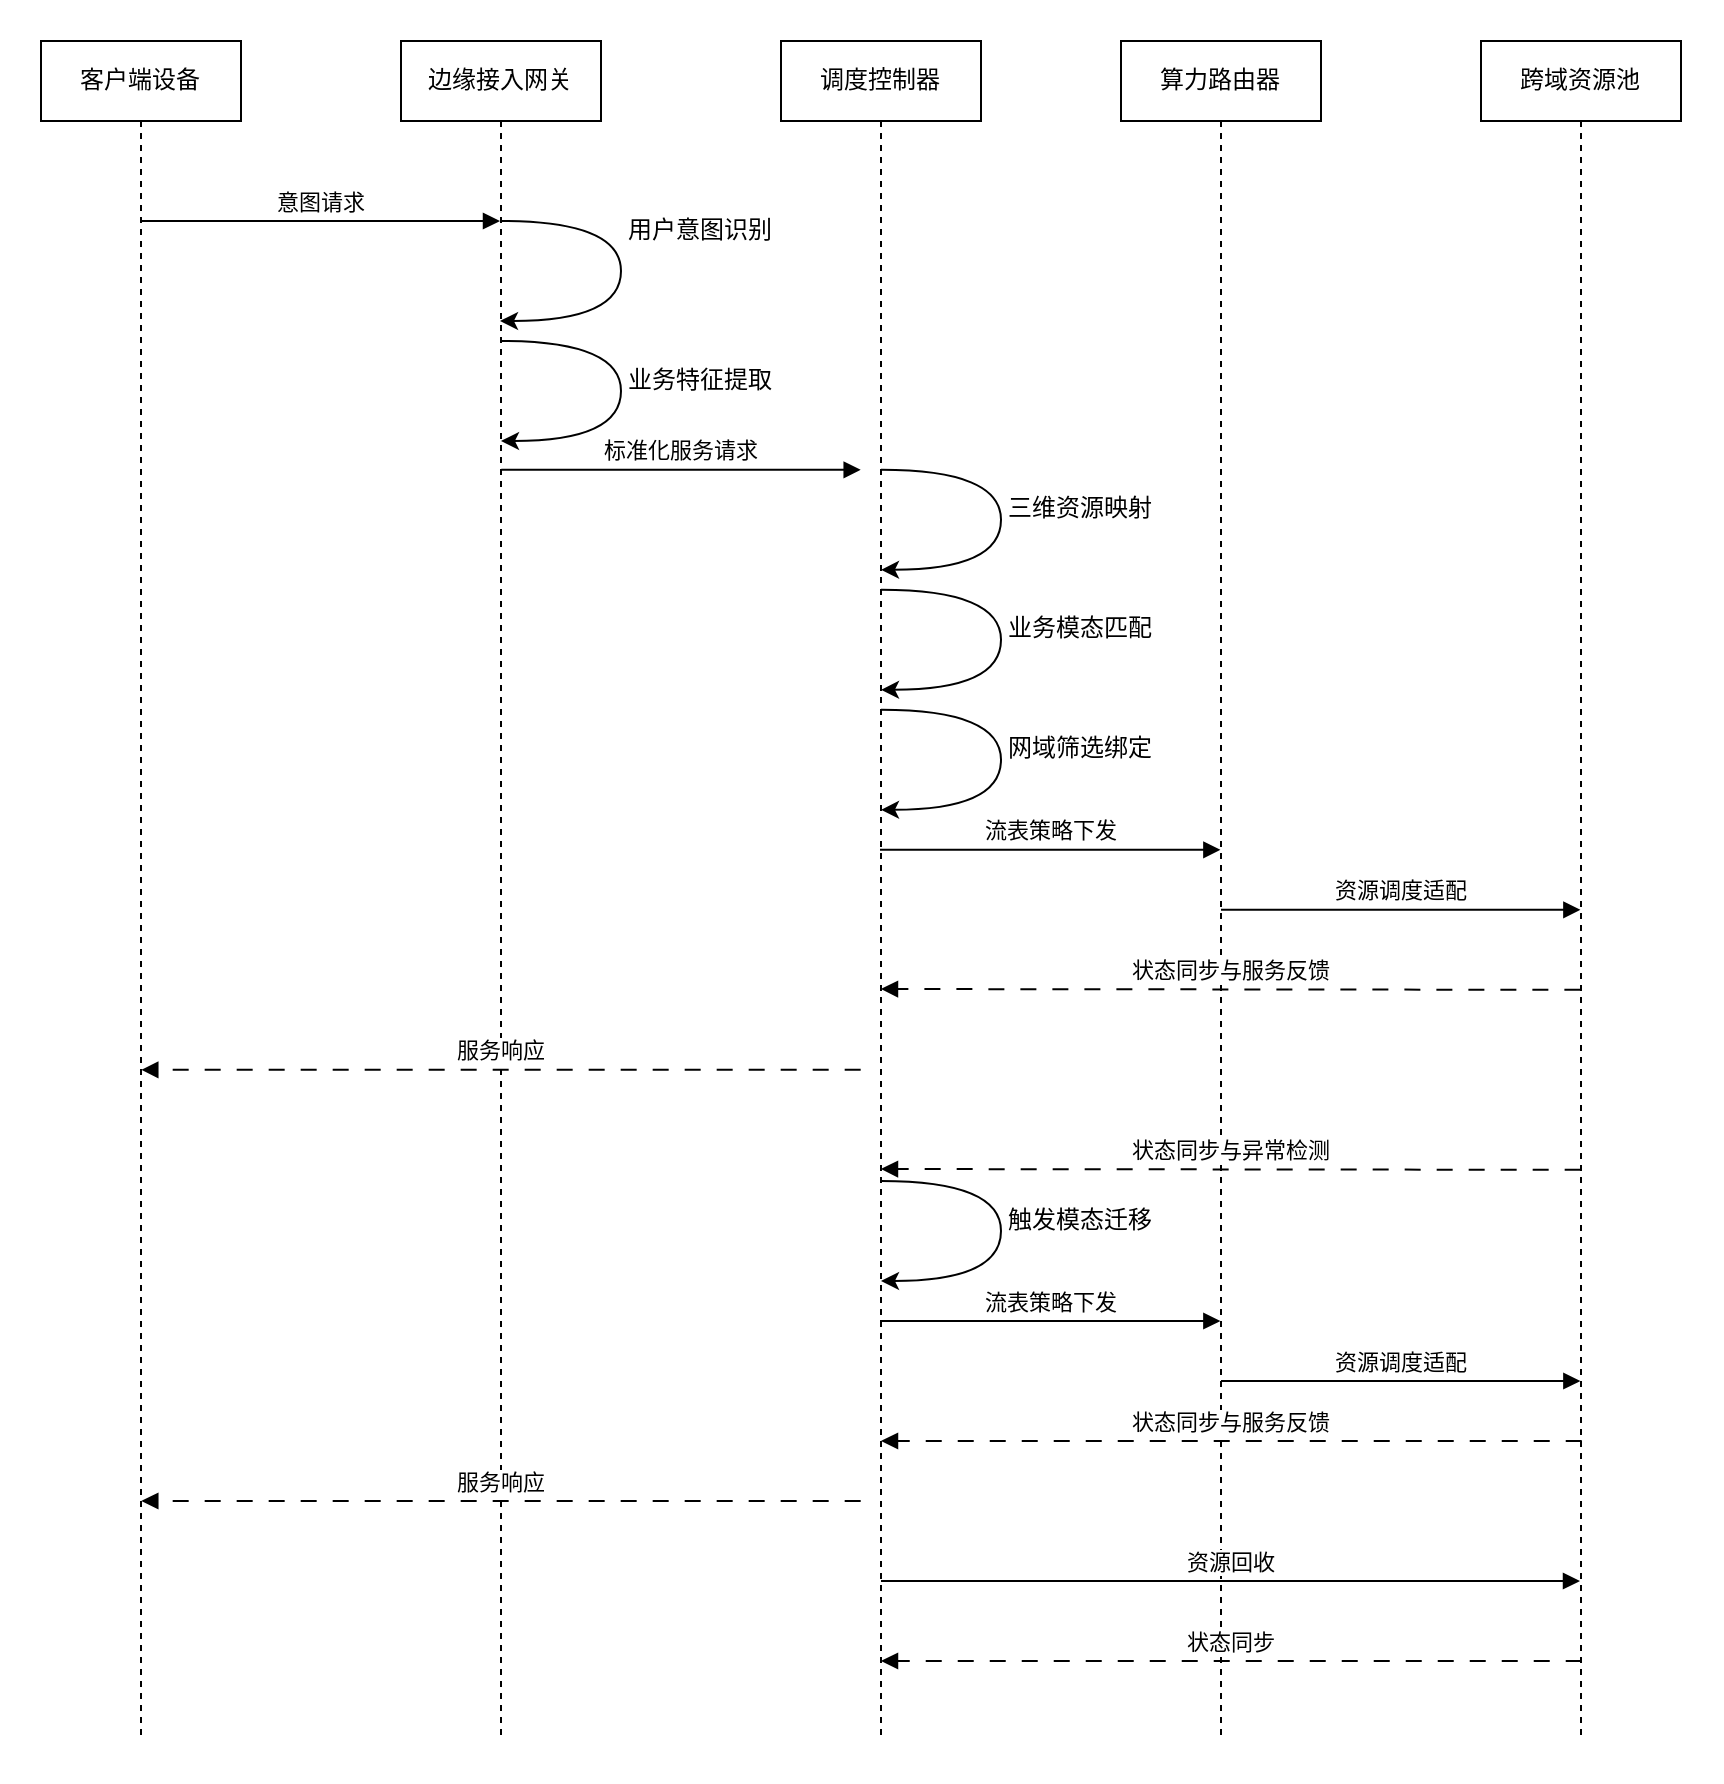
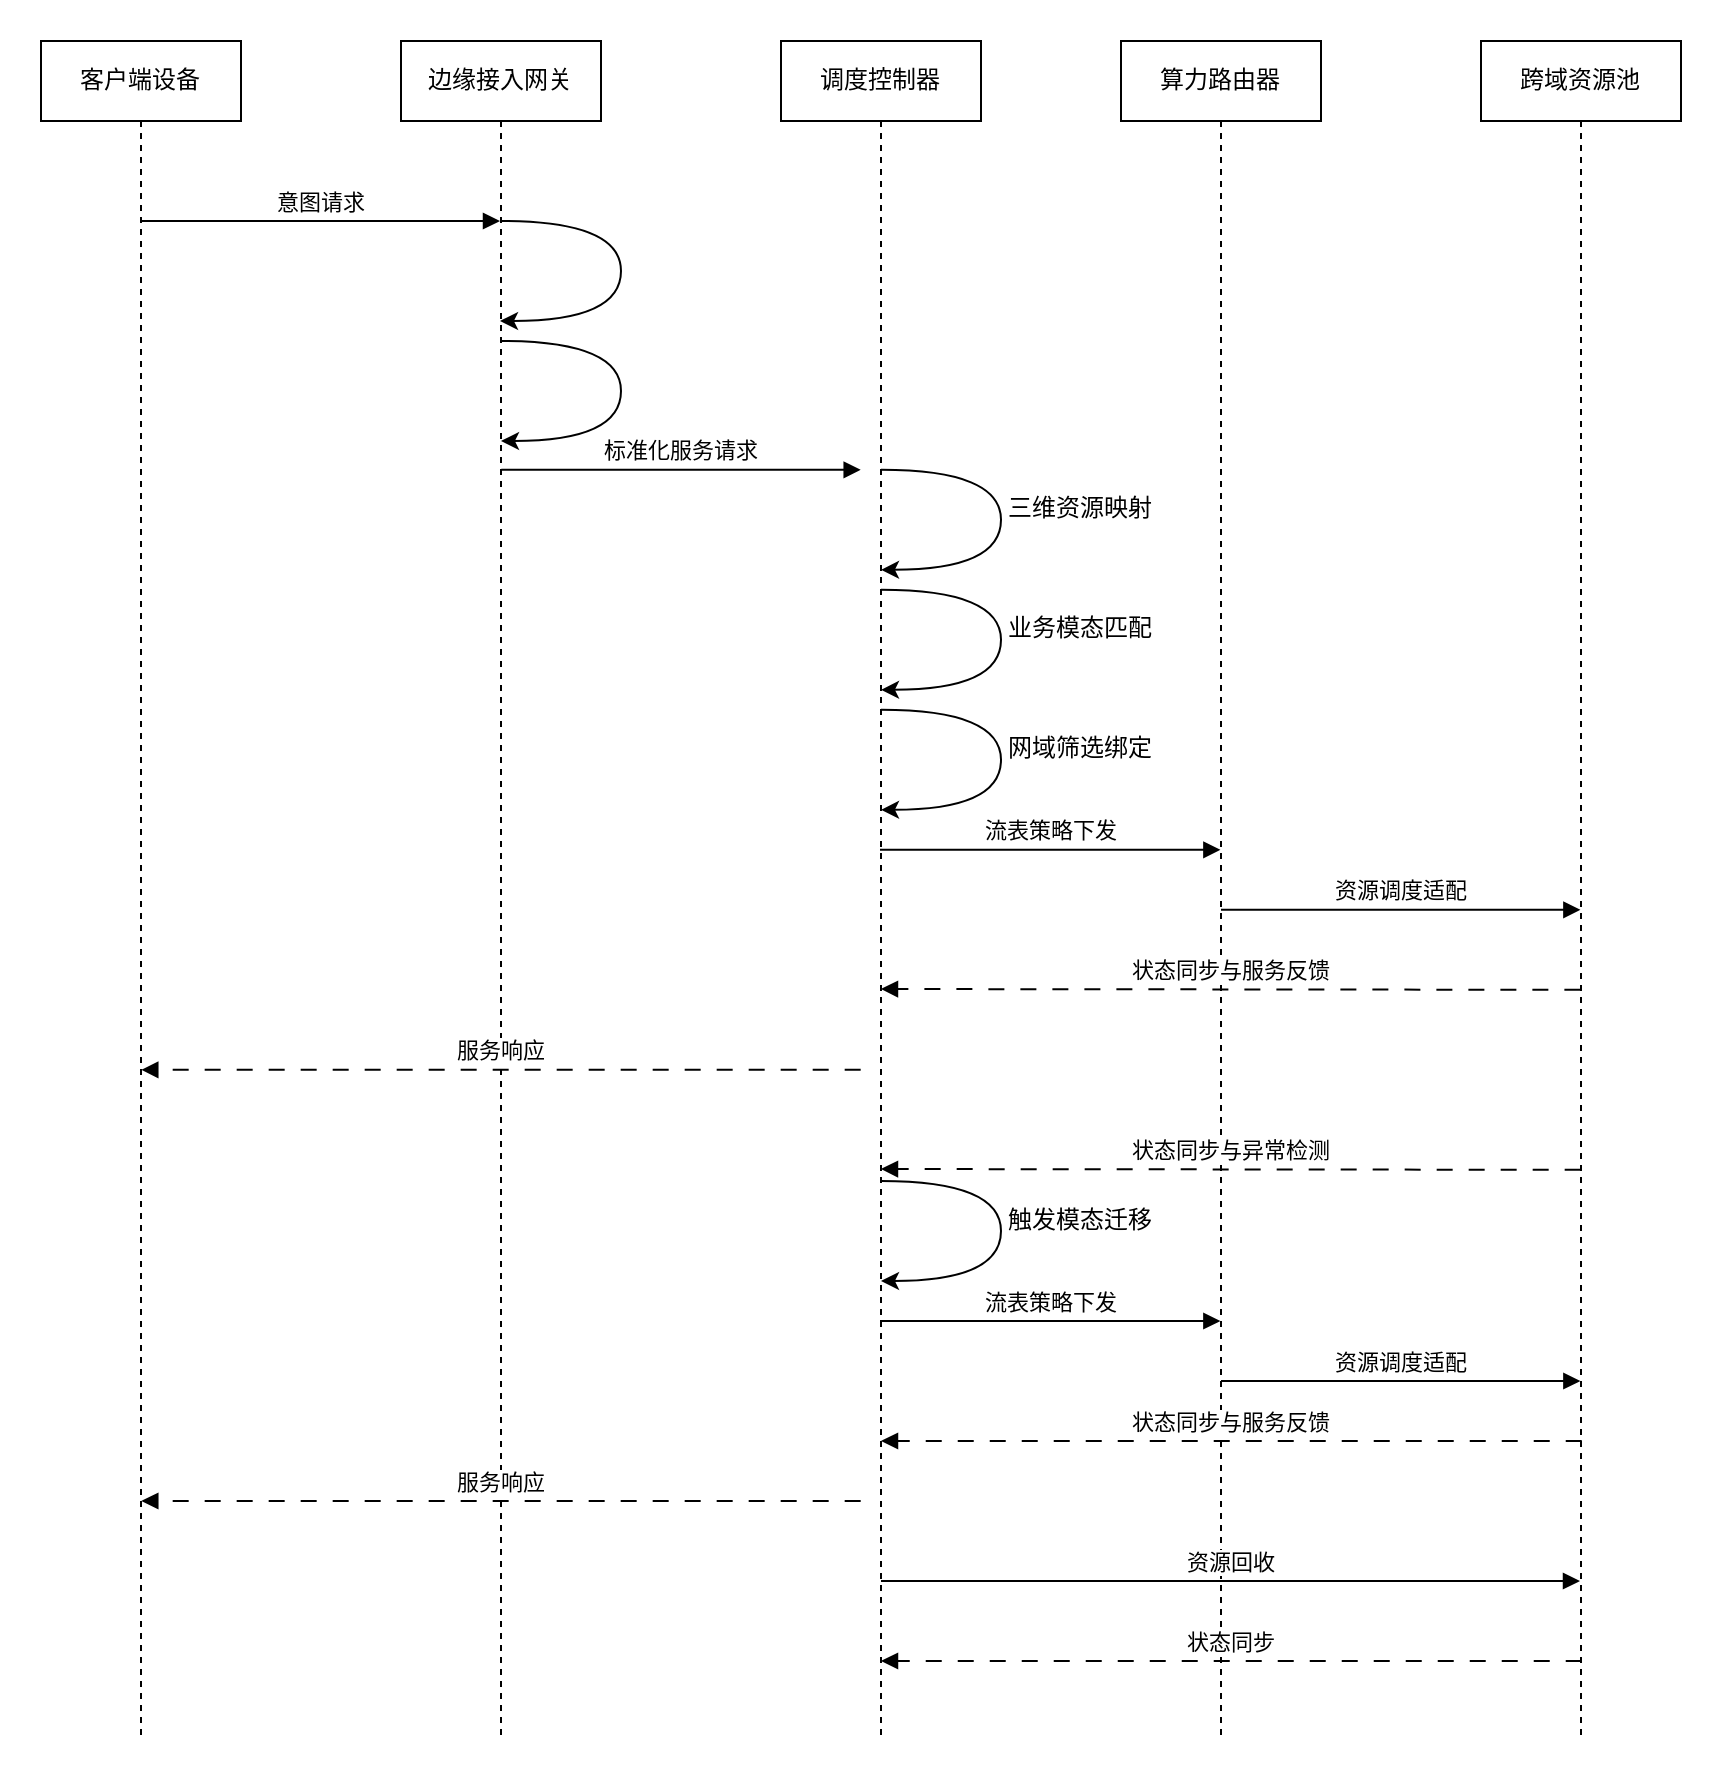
(701, 231) -> none
(701, 381) -> none
